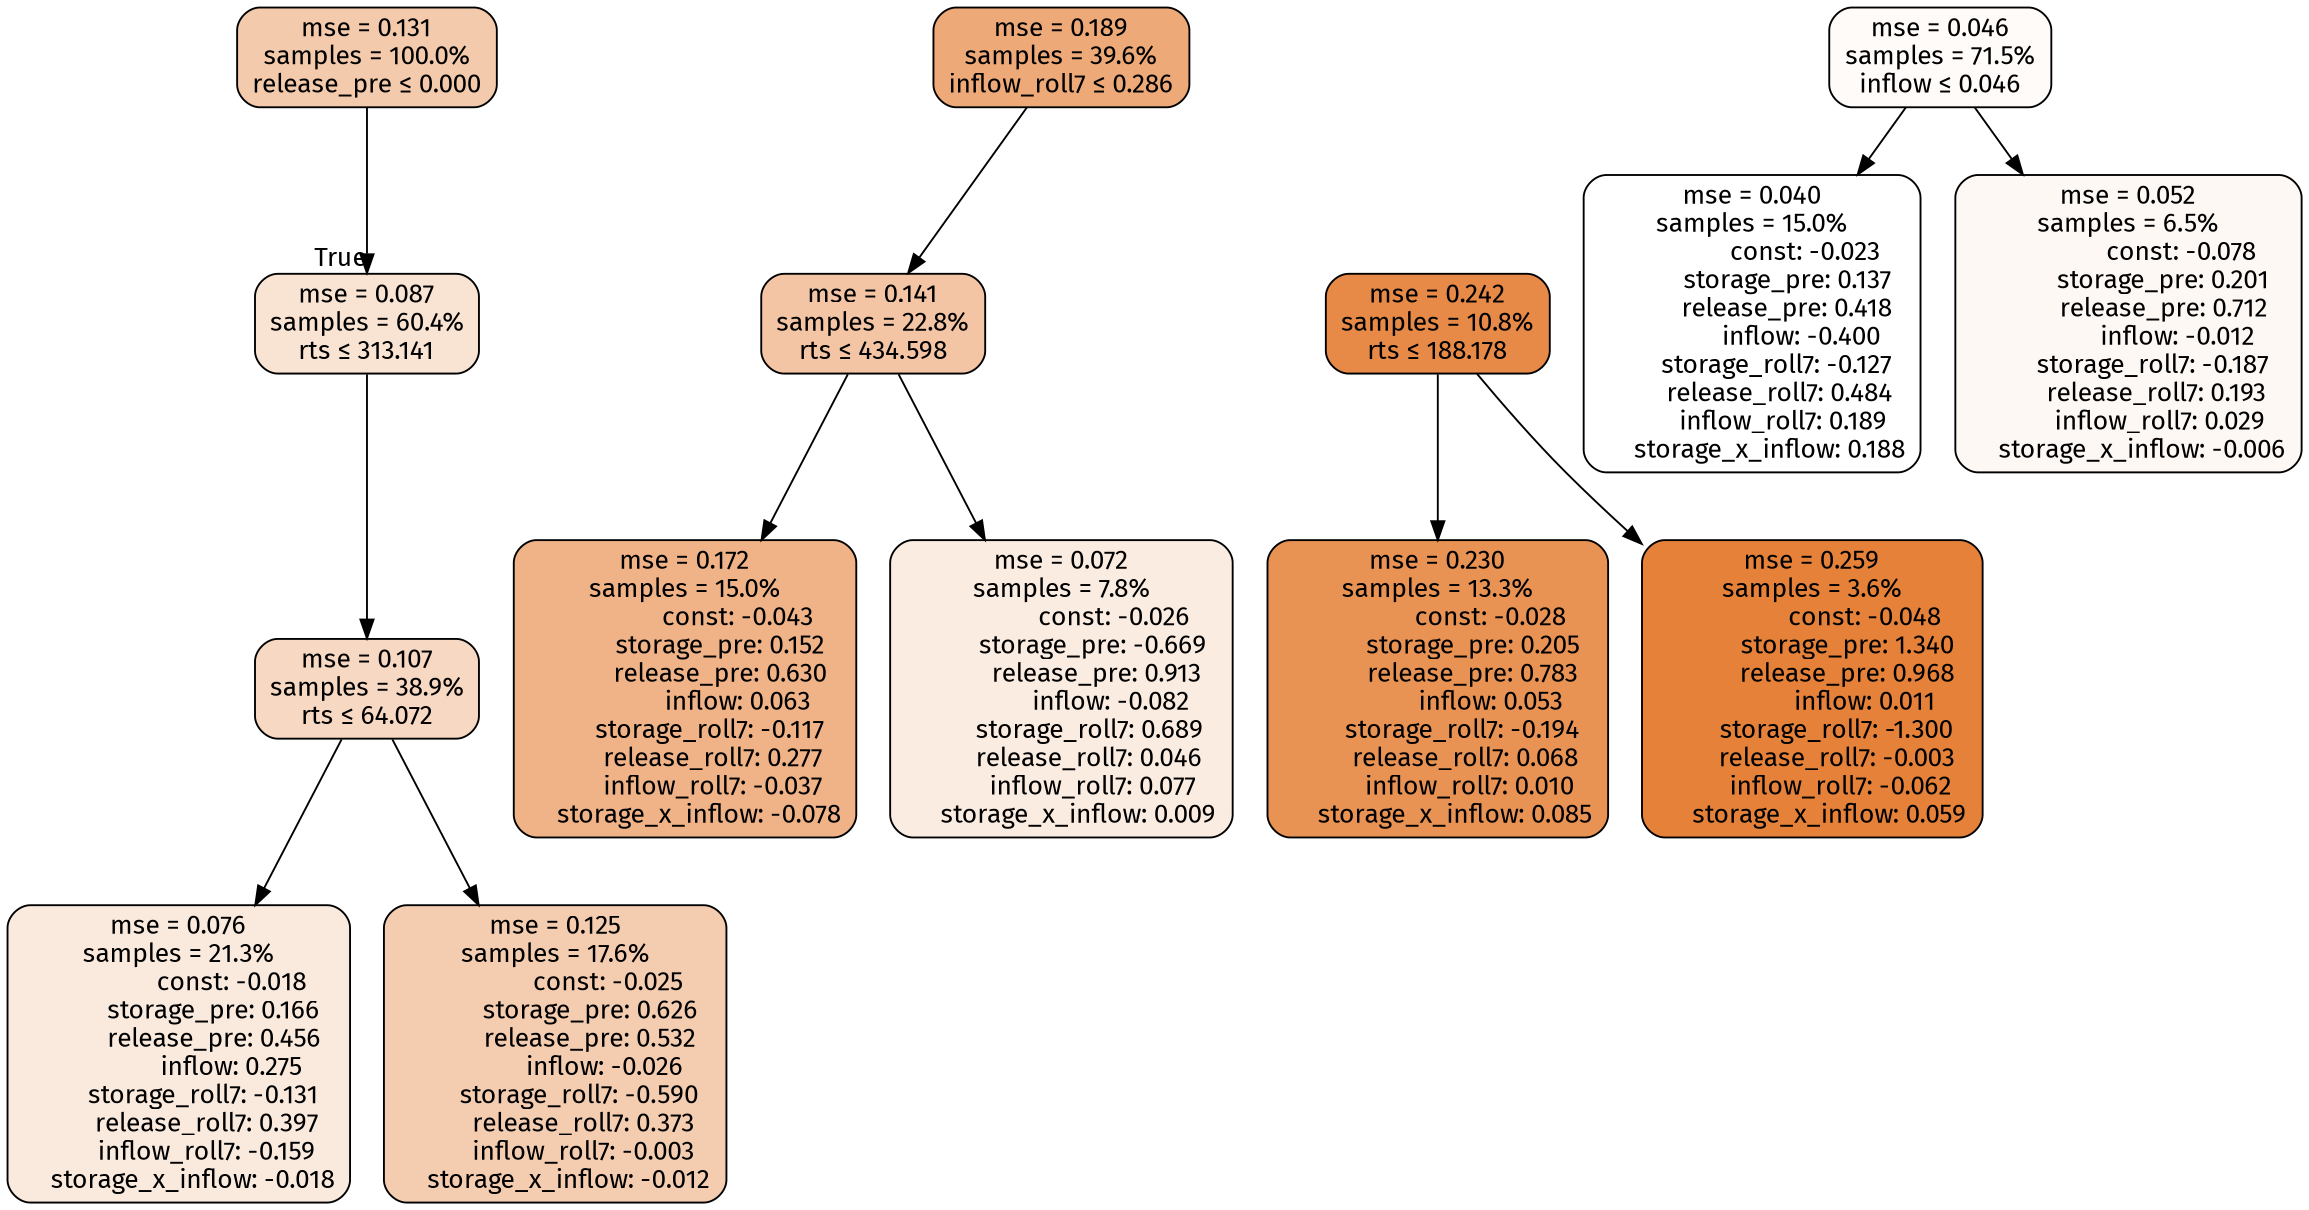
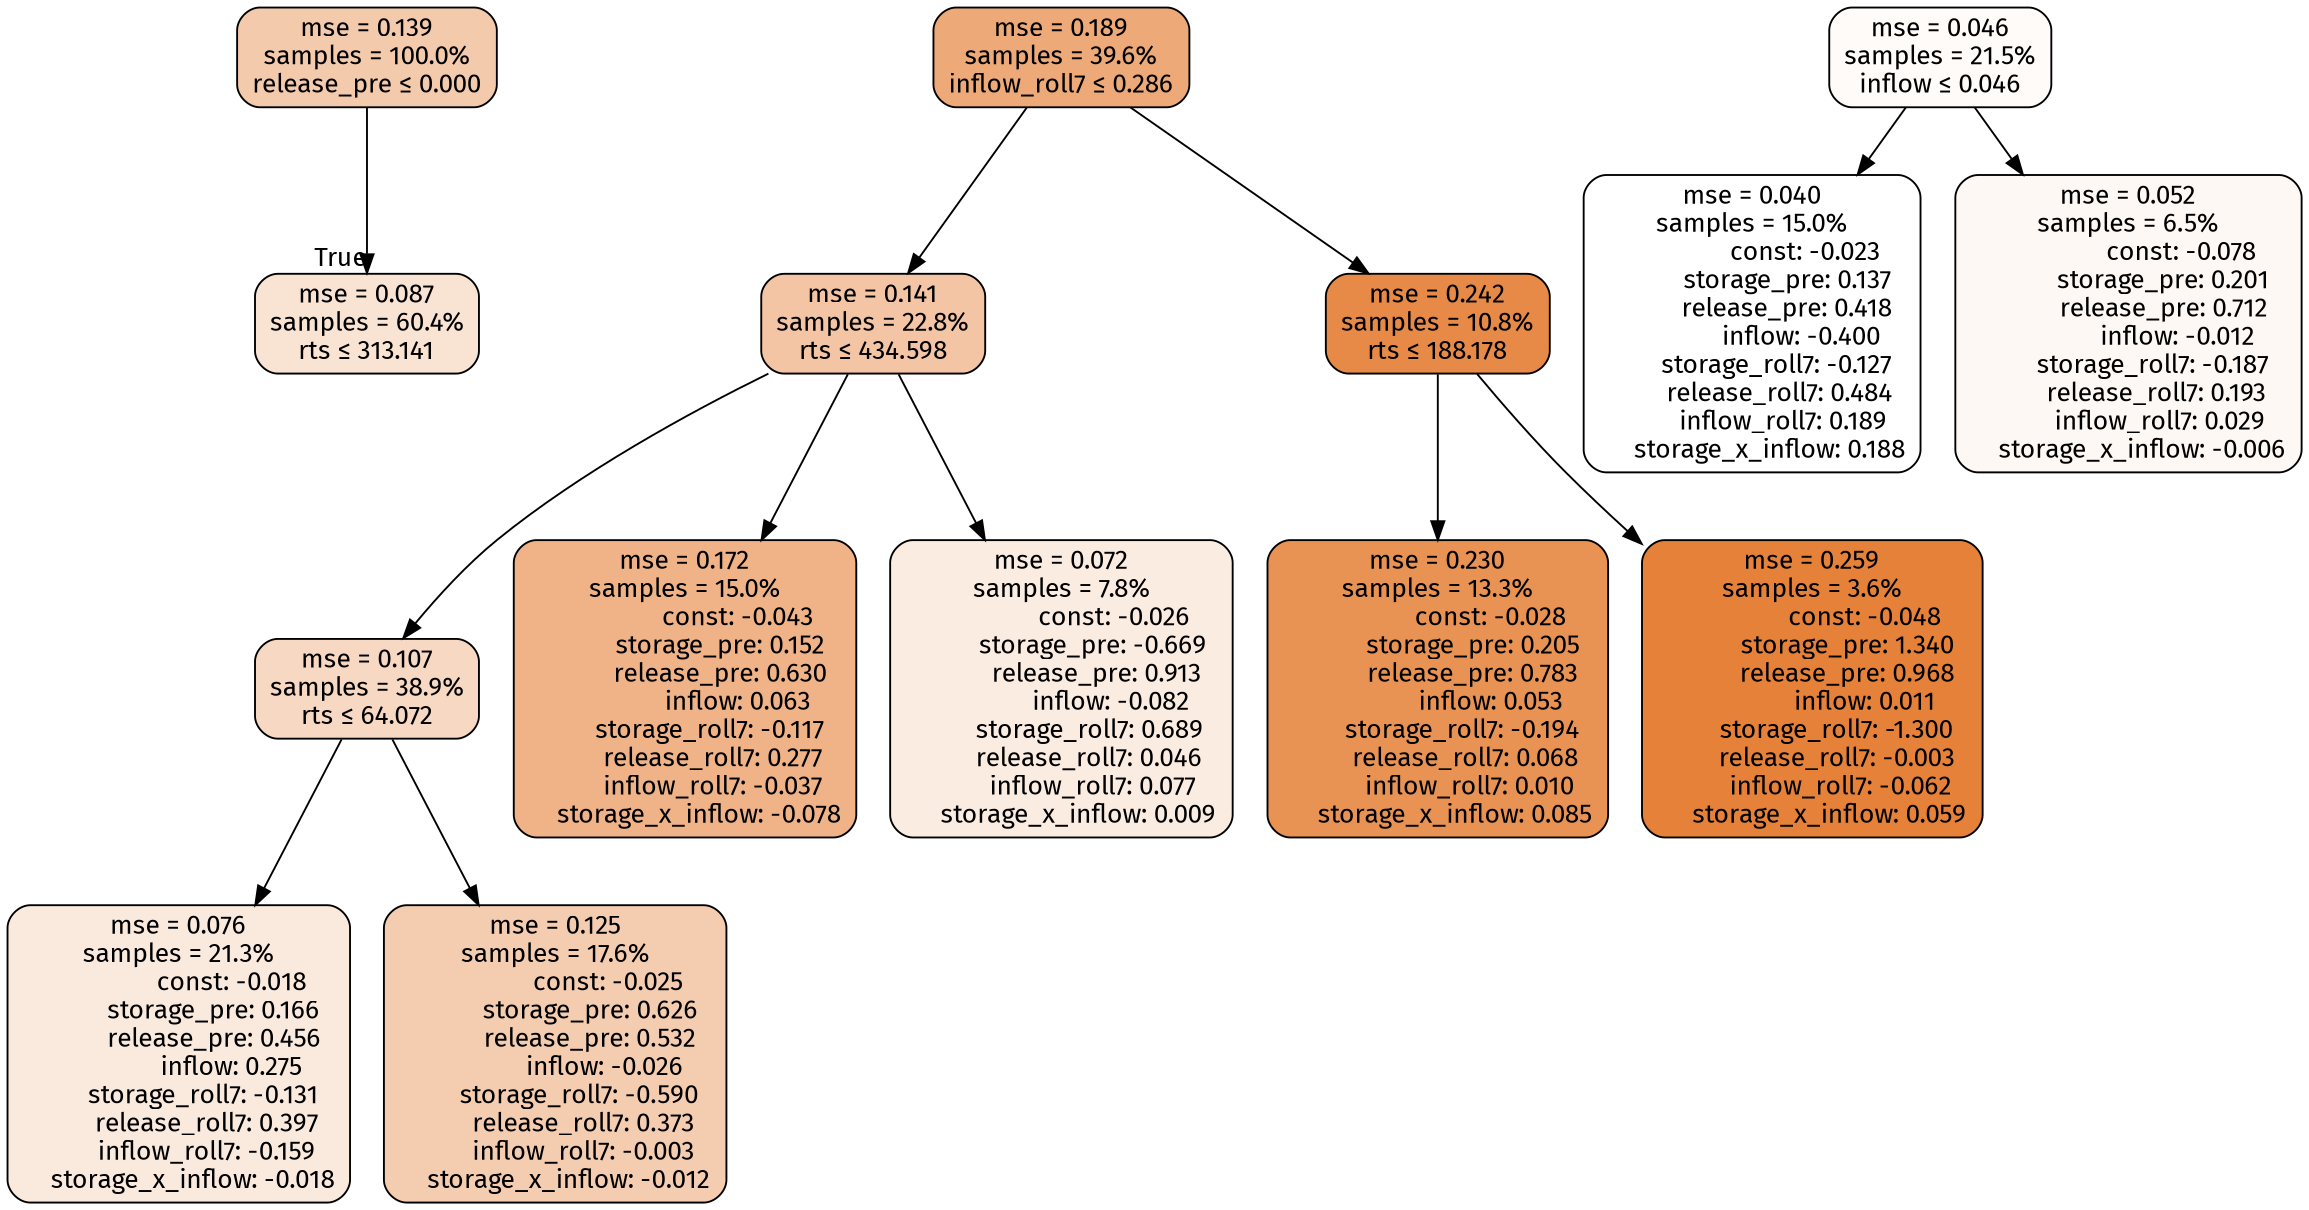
(367, 57) -> (367, 57)
(1940, 57) -> (1940, 57)
none -> (1242, 185)
(367, 497) -> (579, 481)
